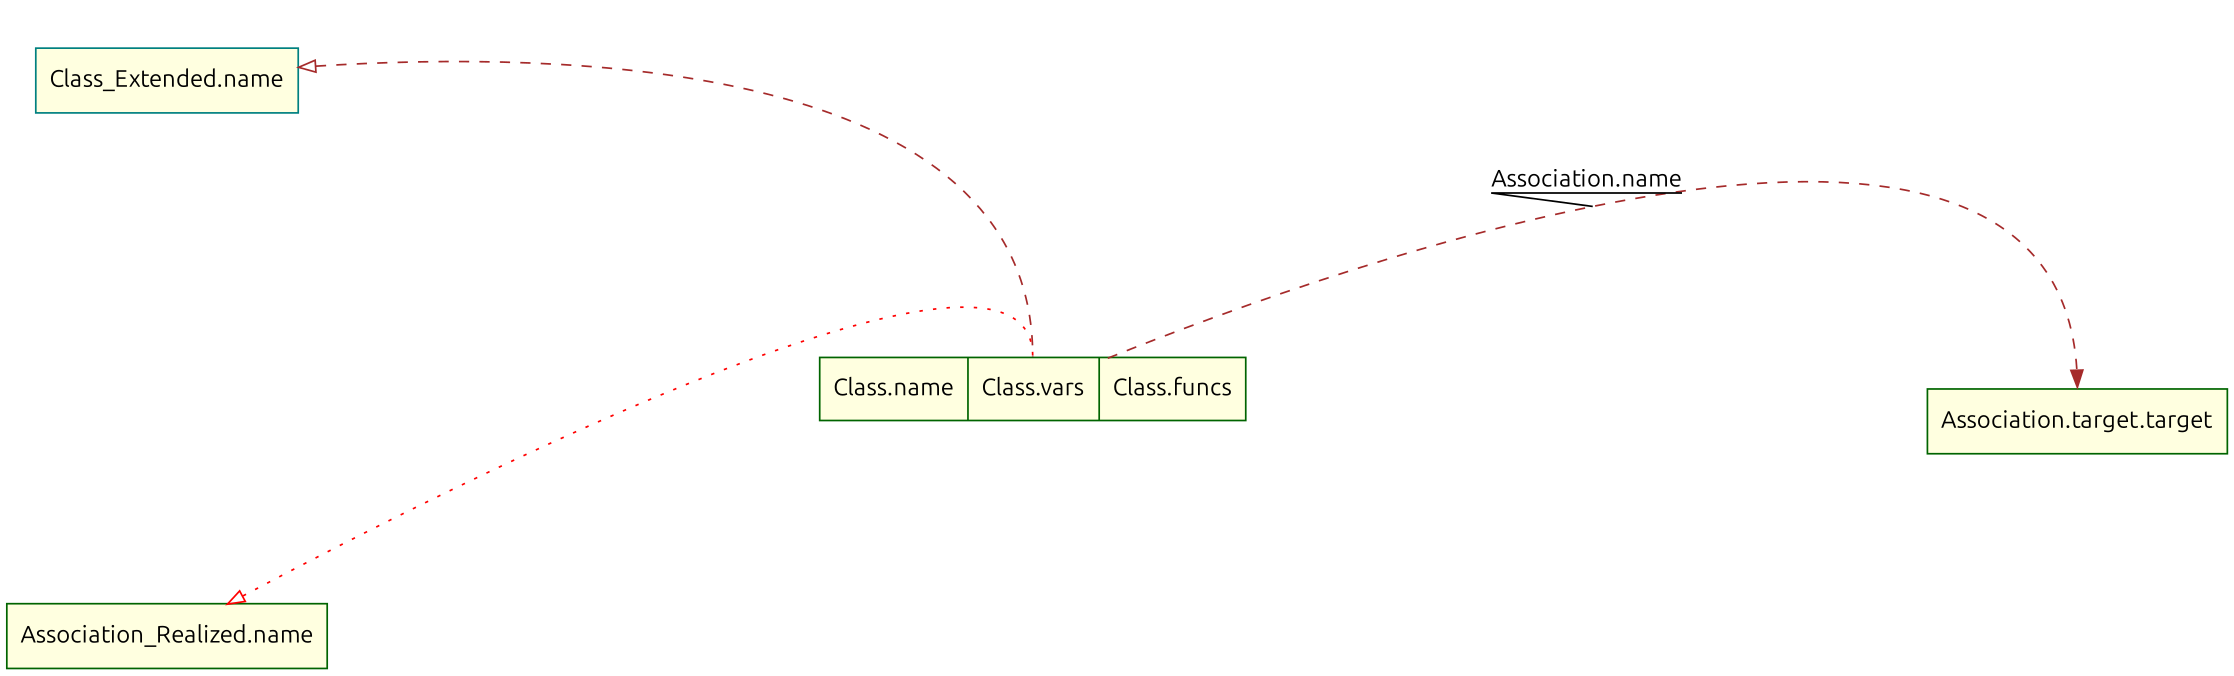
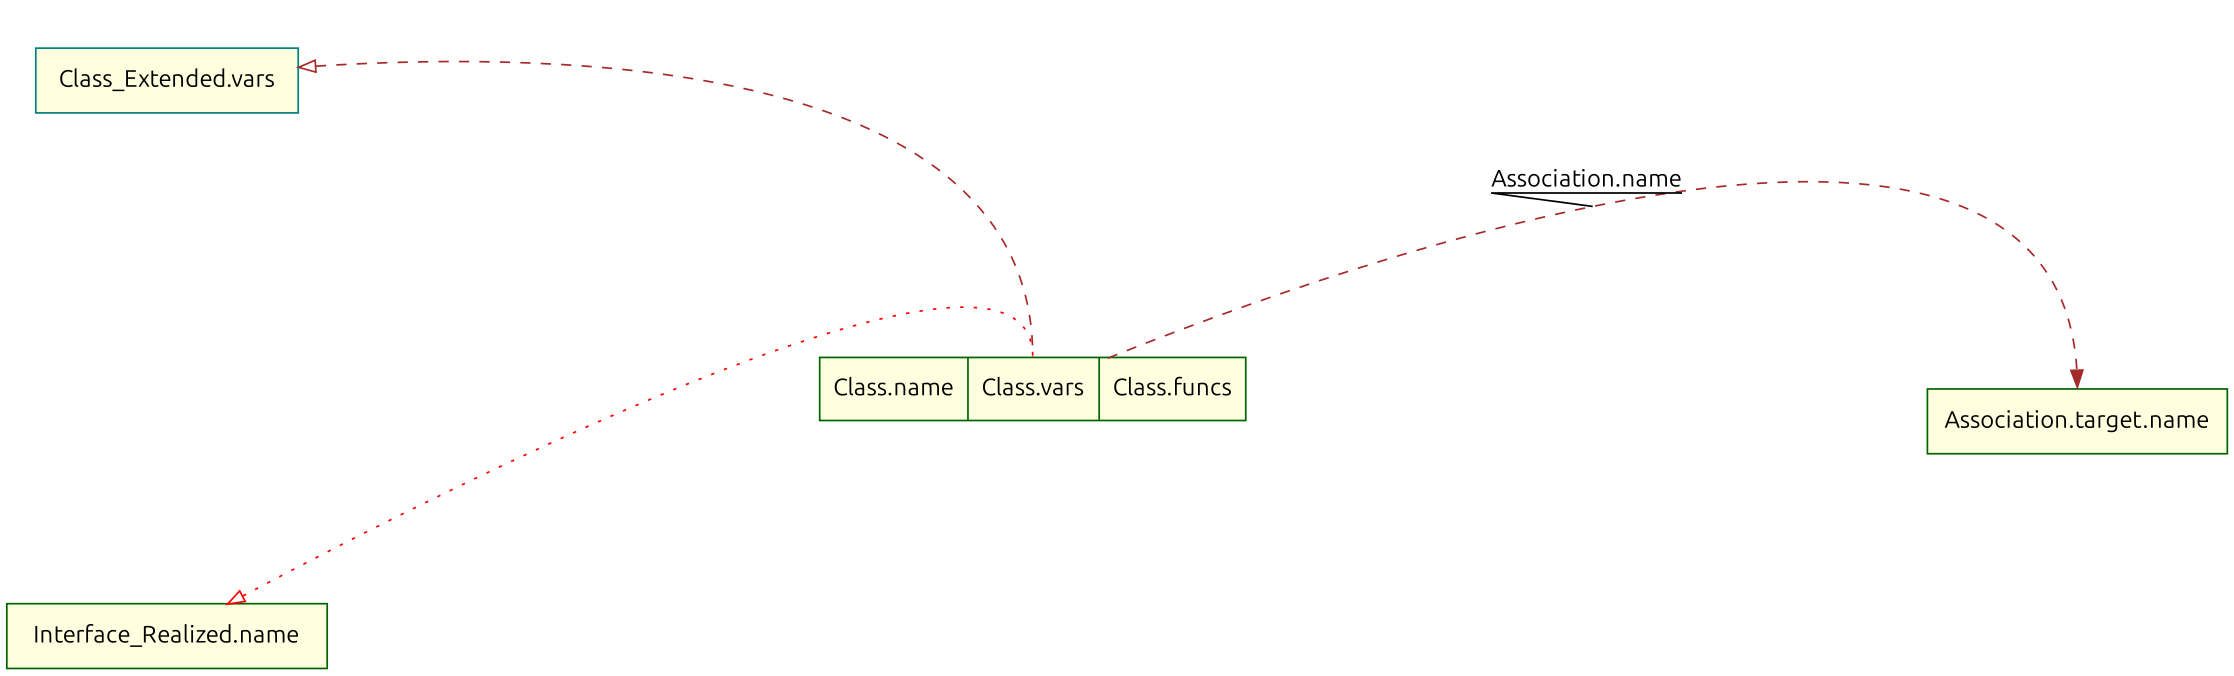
(167, 81) -> (167, 81)
(2077, 421) -> (2077, 421)
(167, 636) -> (167, 636)
